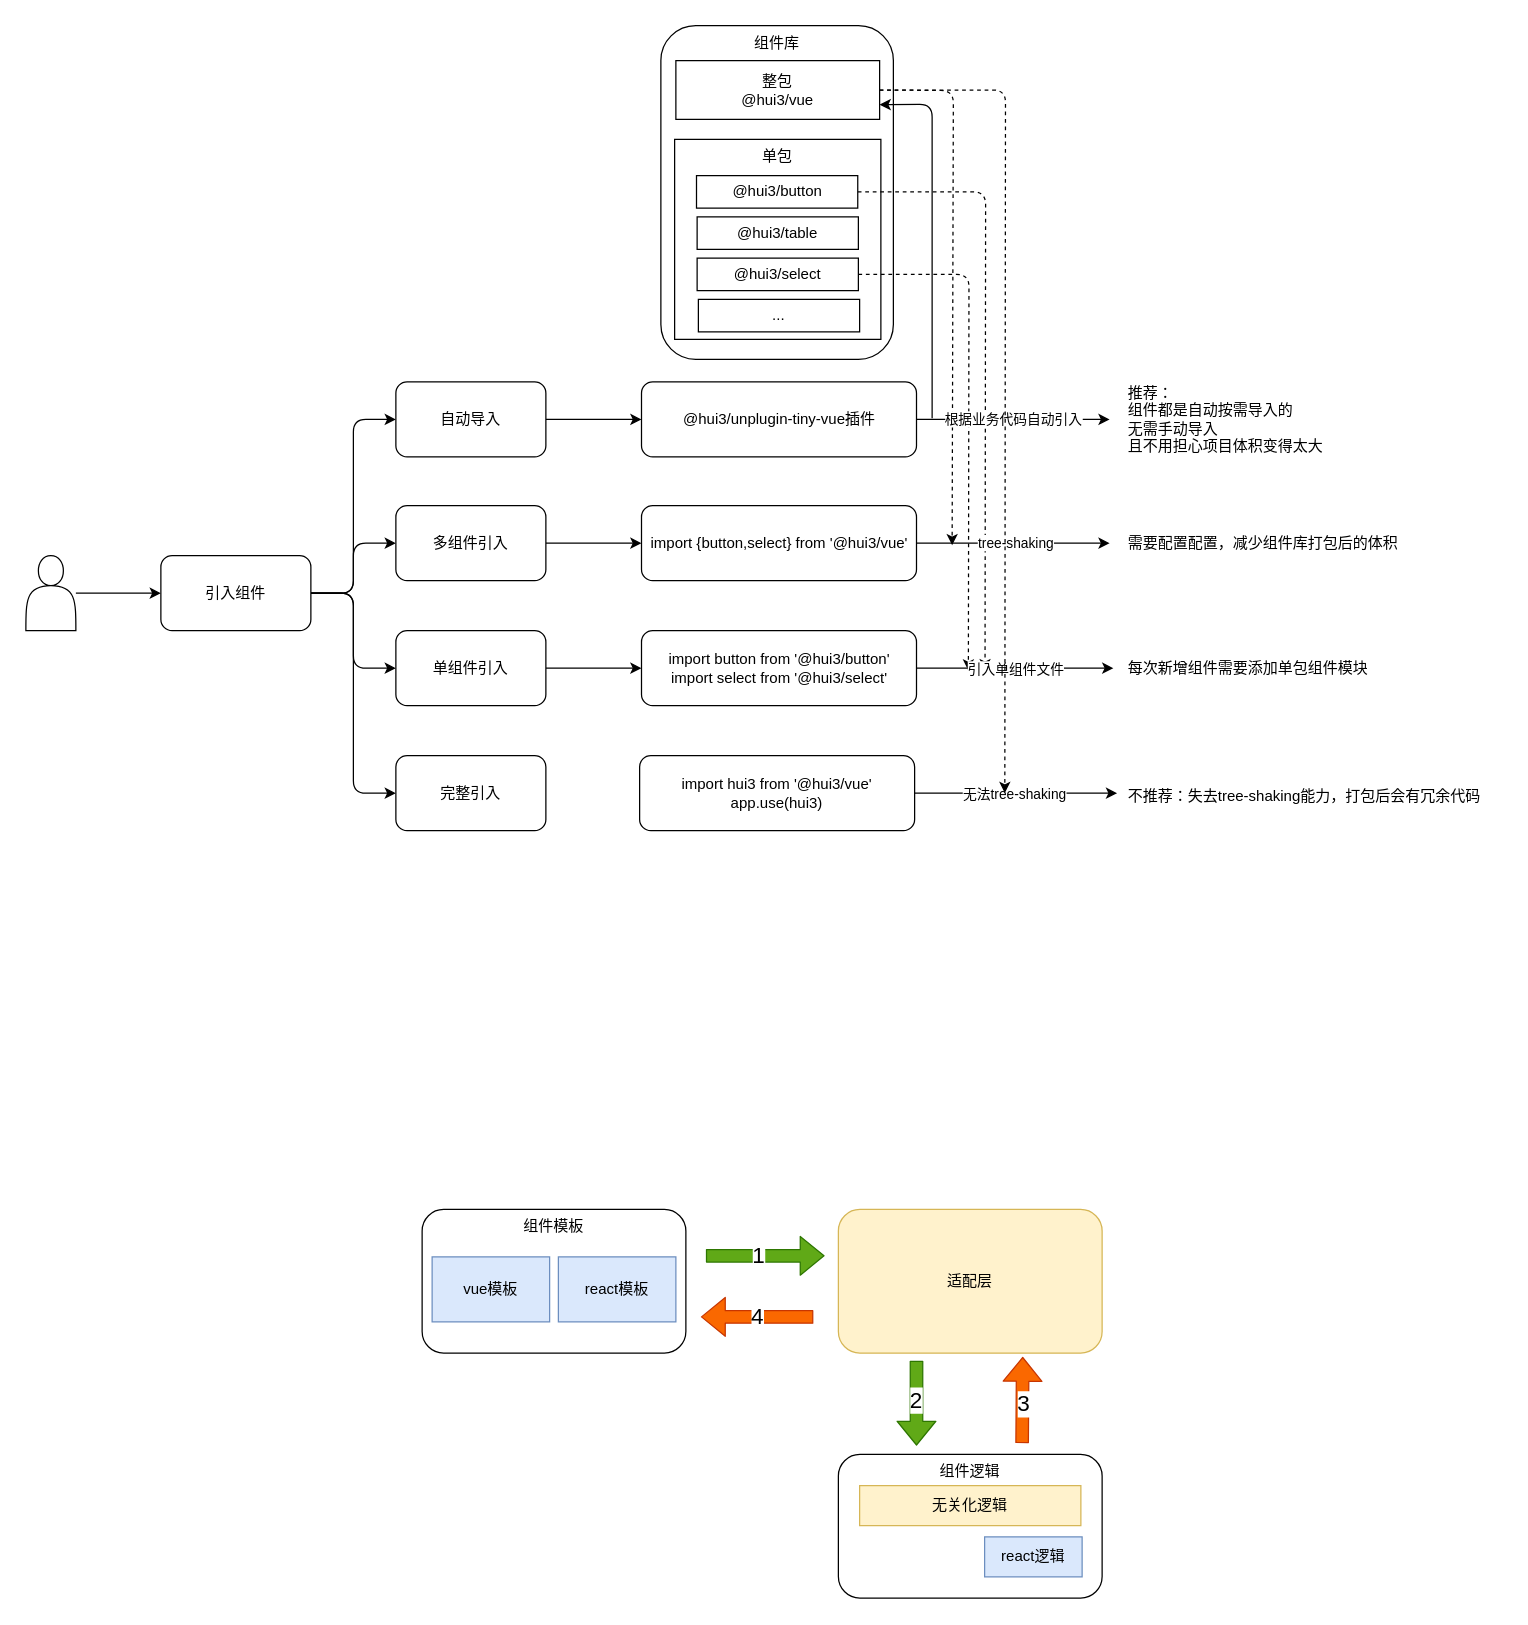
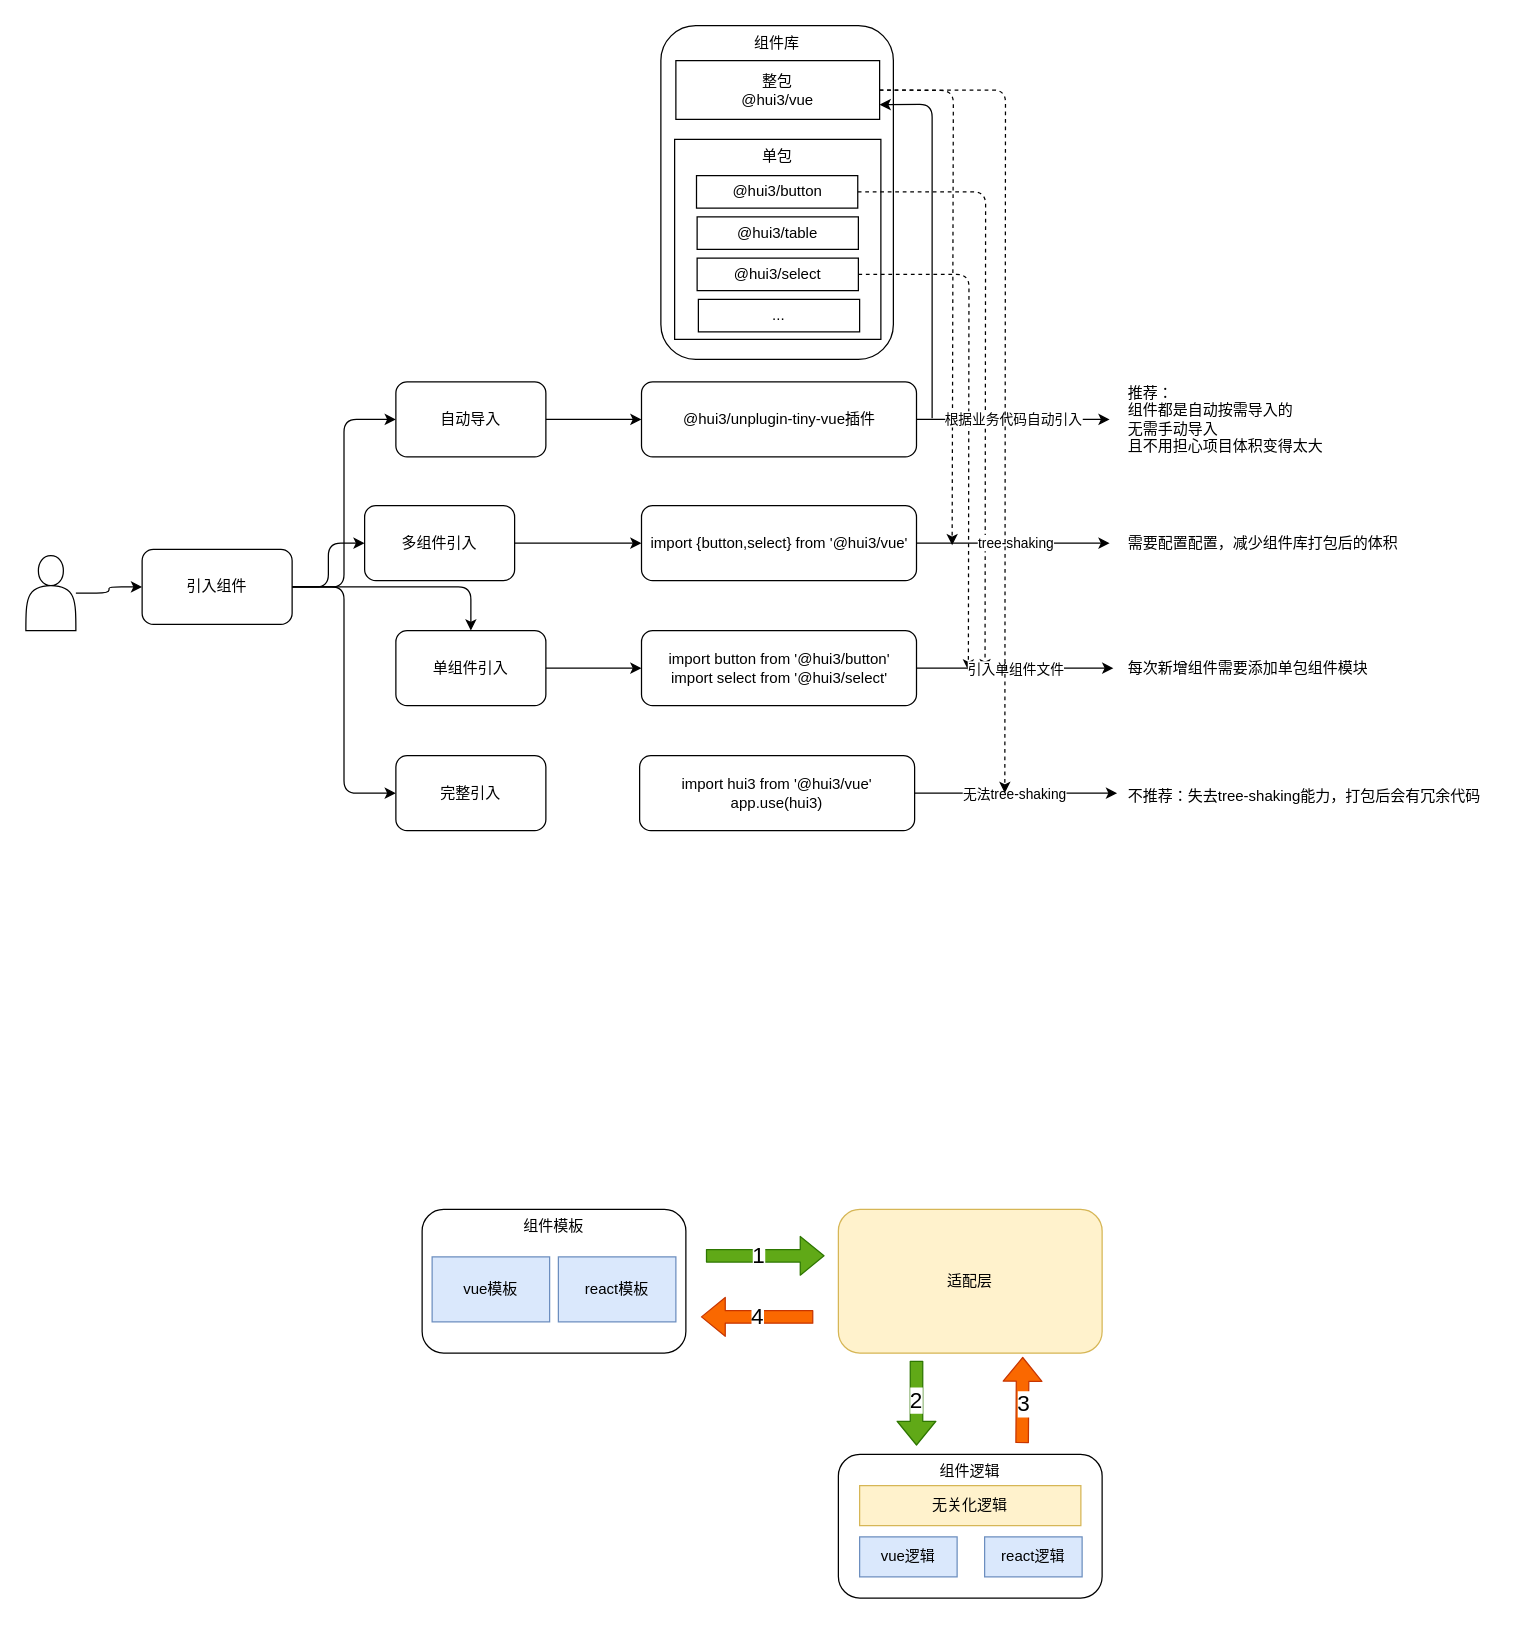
(471, 543) -> (439, 543)
(236, 593) -> (217, 587)
none -> (908, 1557)
